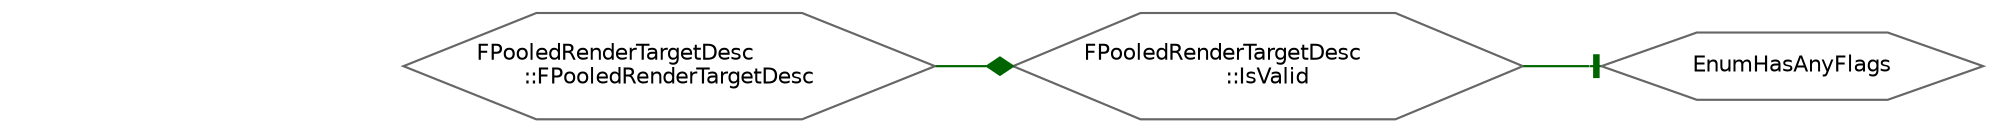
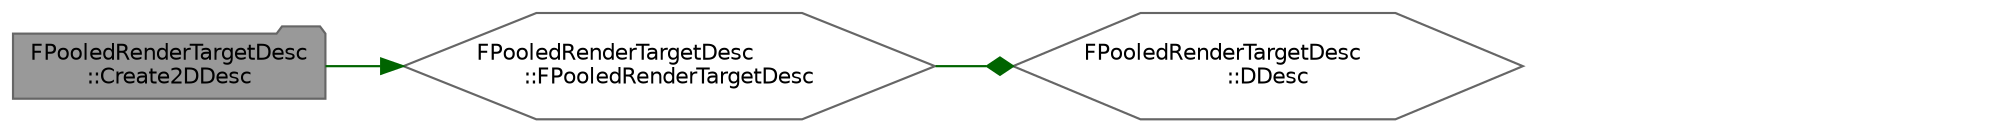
none -> (169, 66)
(1268, 66) -> (1268, 66)
(1792, 66) -> none
